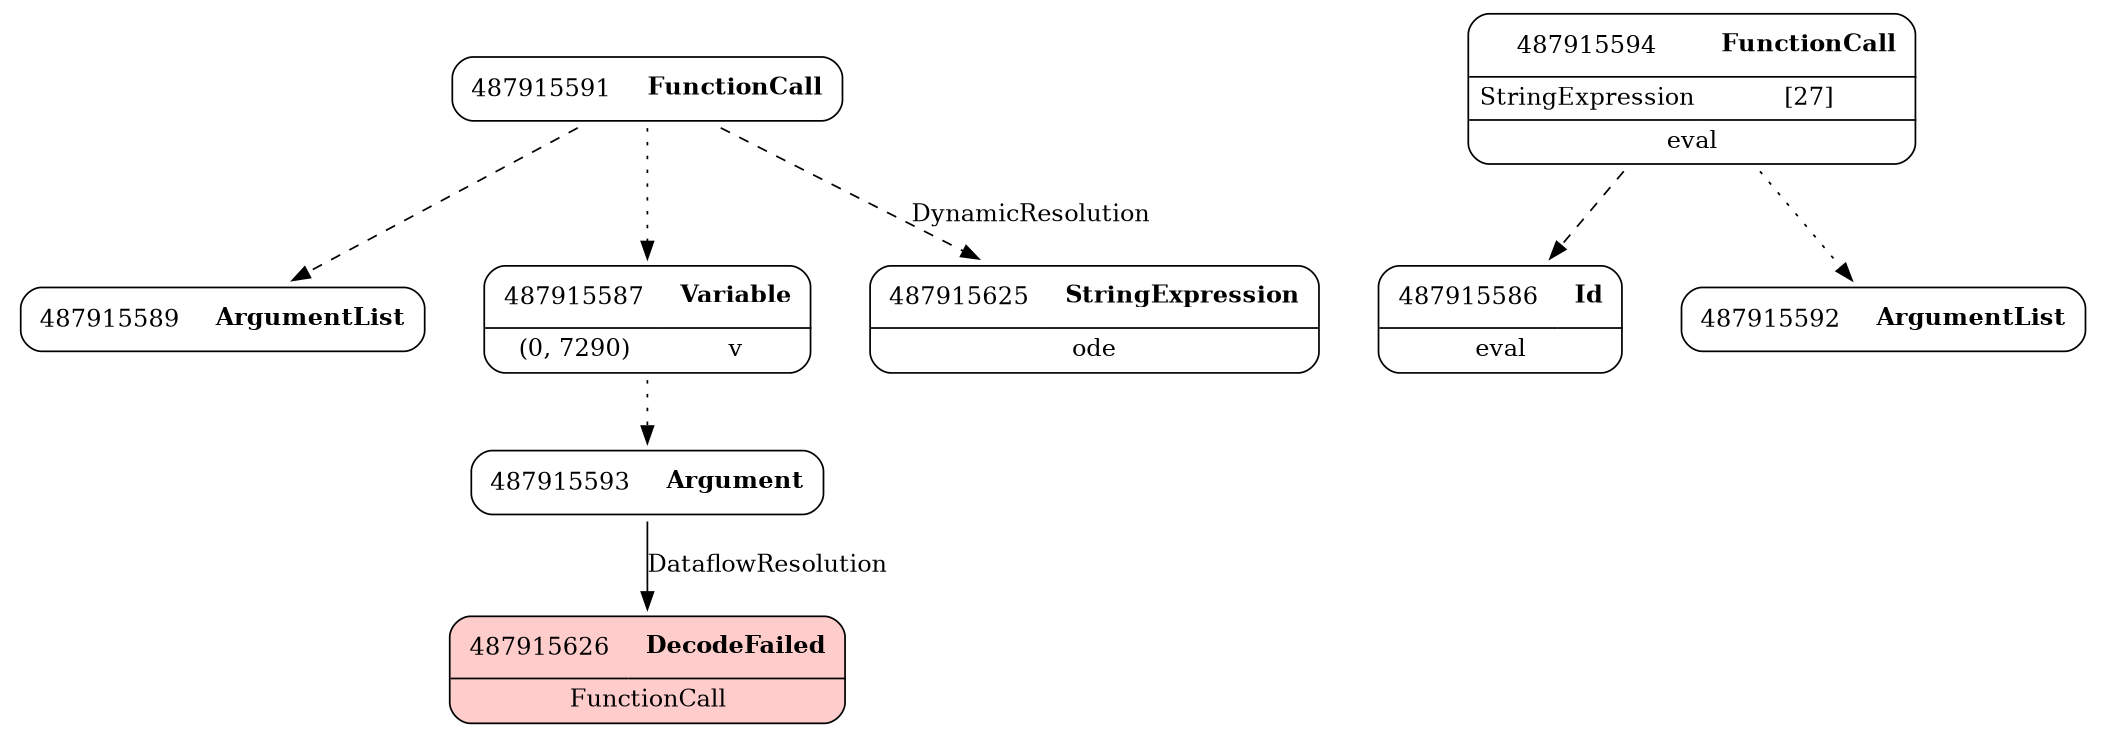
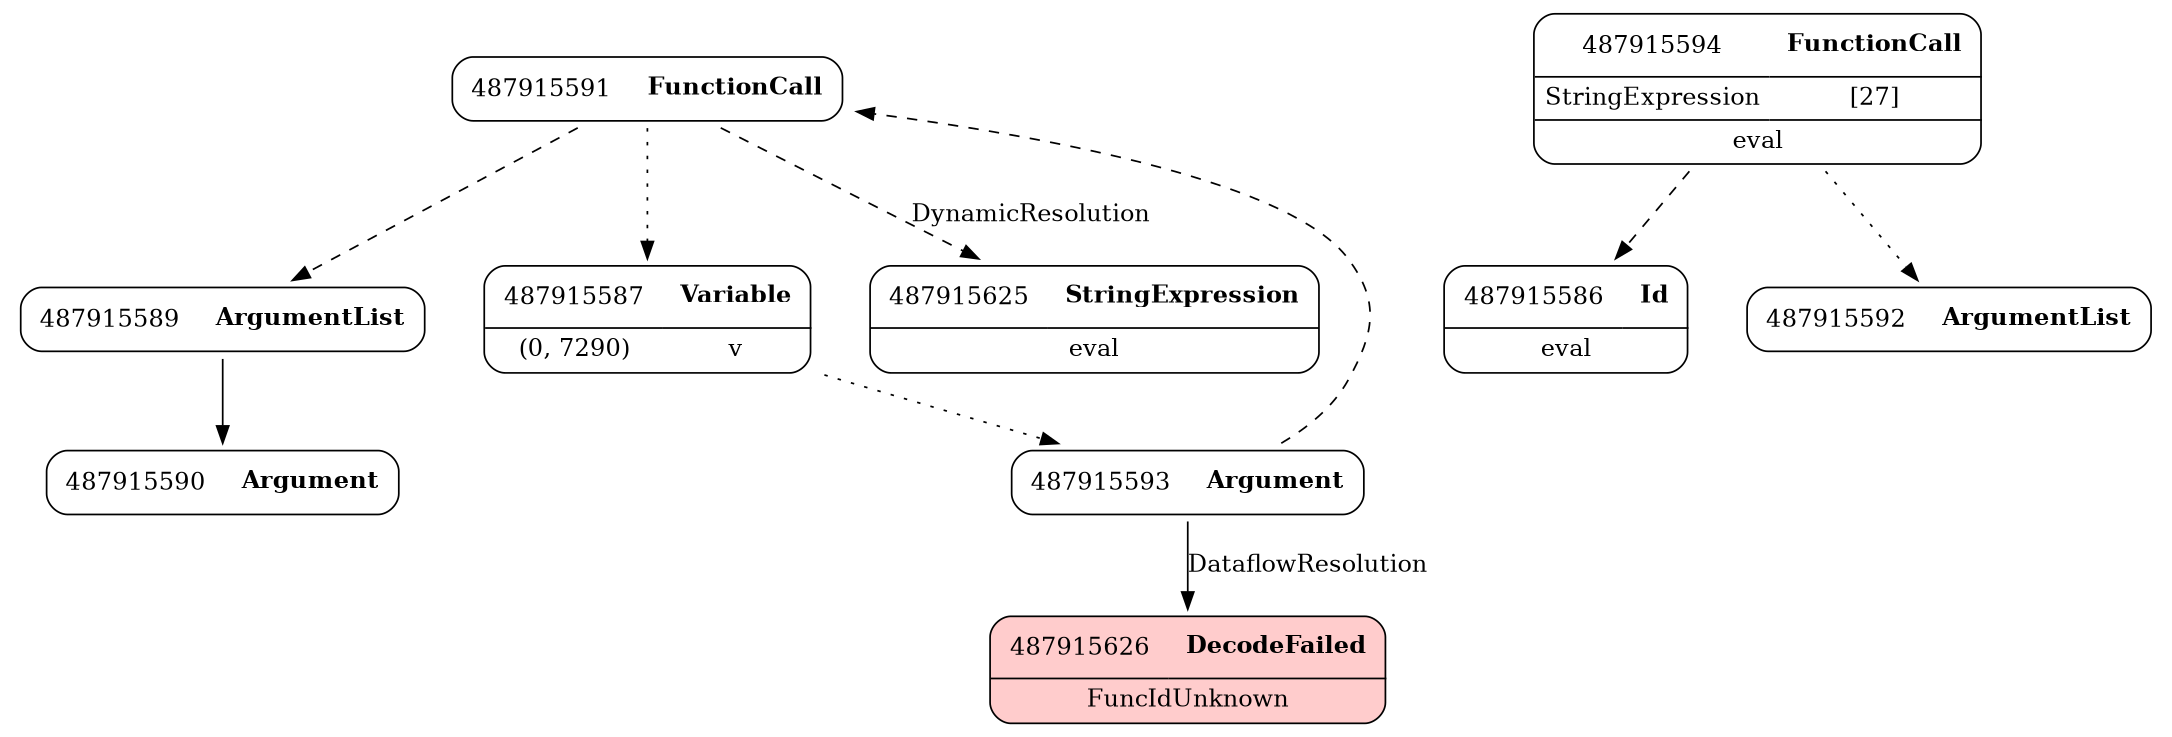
none -> (1229, 189)
(1095, 349) -> (1095, 349)
none -> (223, 483)
(648, 699) -> (1189, 699)
